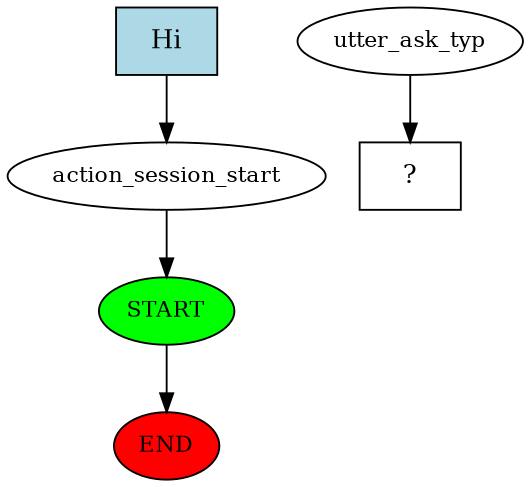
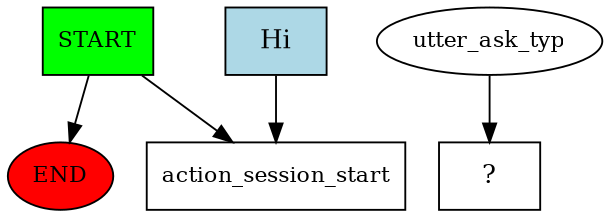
(167, 176) -> (276, 176)
(167, 234) -> (180, 103)
(167, 311) -> (98, 41)
